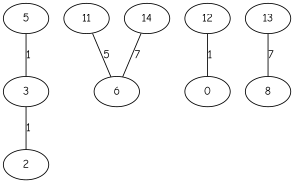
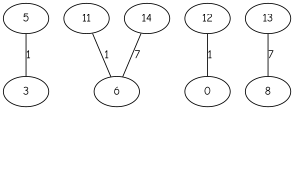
(107, 55) -> (107, 55)
(26, 165) -> none
